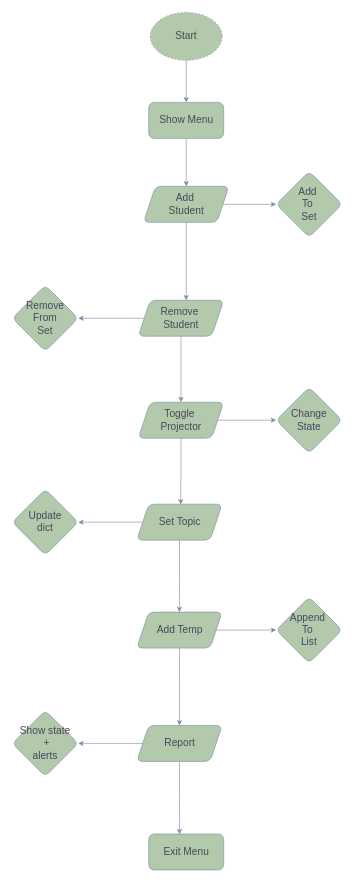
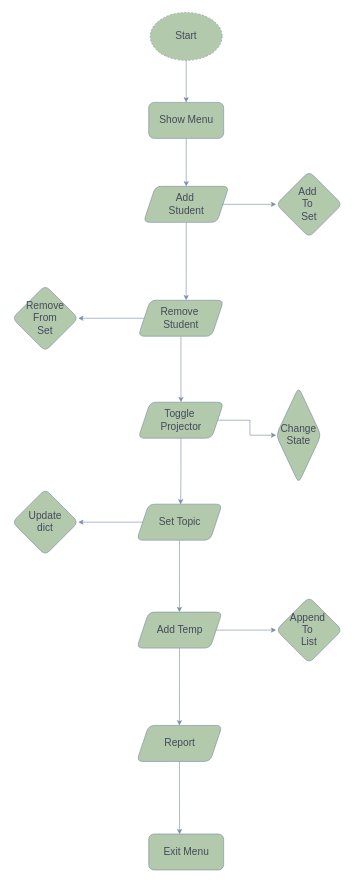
(309, 420) -> (299, 435)
(45, 744) -> none
(112, 744) -> none
